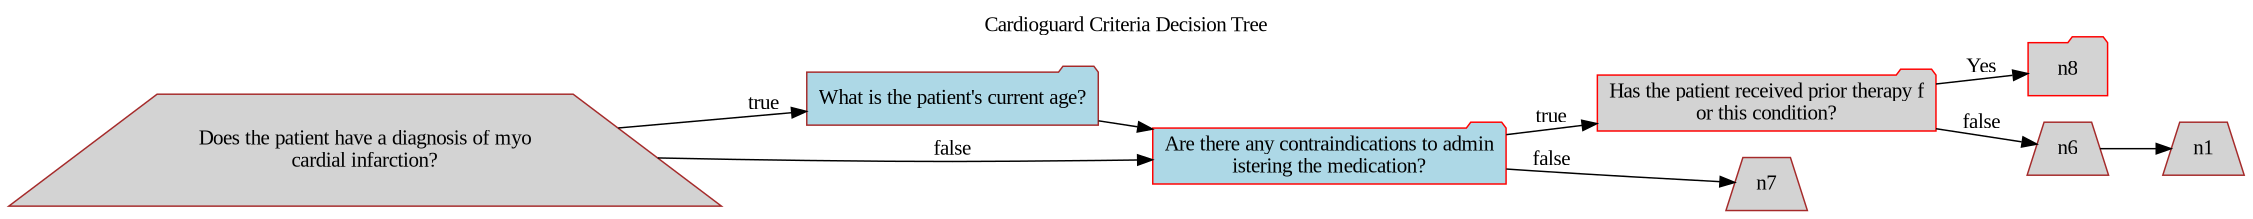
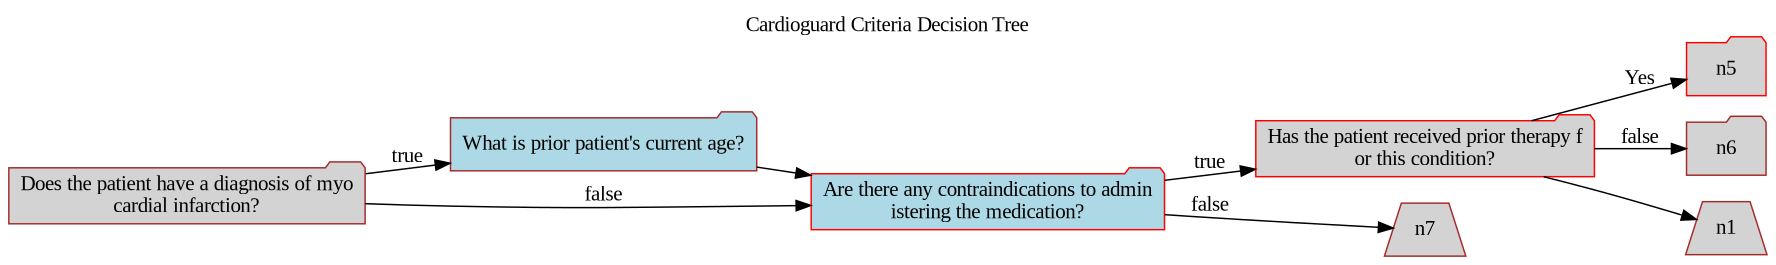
(2068, 69) -> (1726, 69)
(953, 99) -> (604, 144)
(2068, 149) -> (1726, 149)
(2128, 149) -> (1613, 195)
(365, 150) -> (187, 196)
